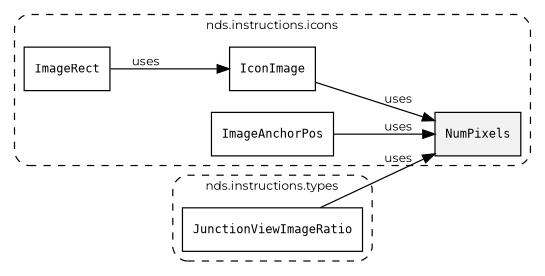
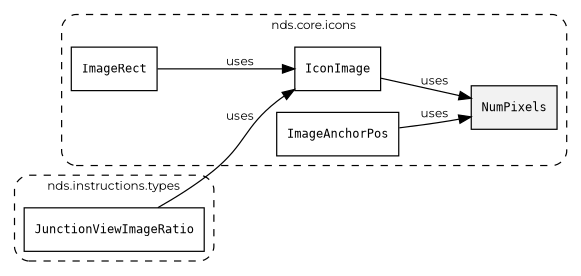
(272, 26) -> (314, 26)
(364, 187) -> (227, 158)
